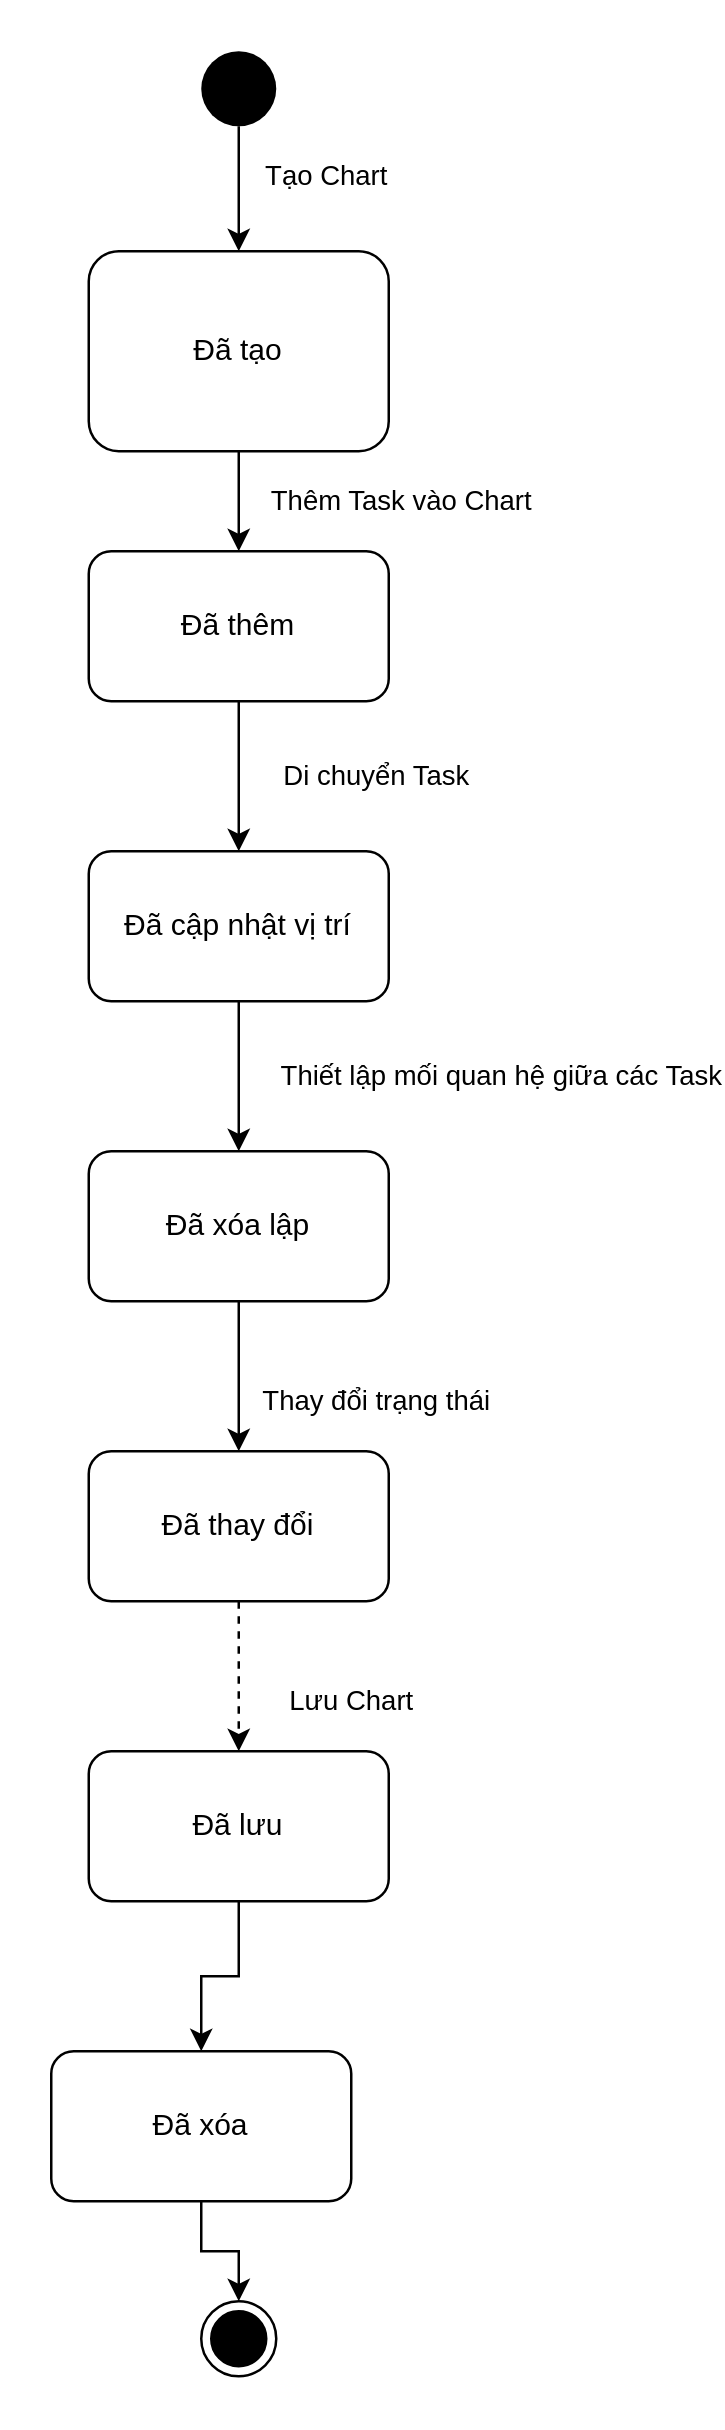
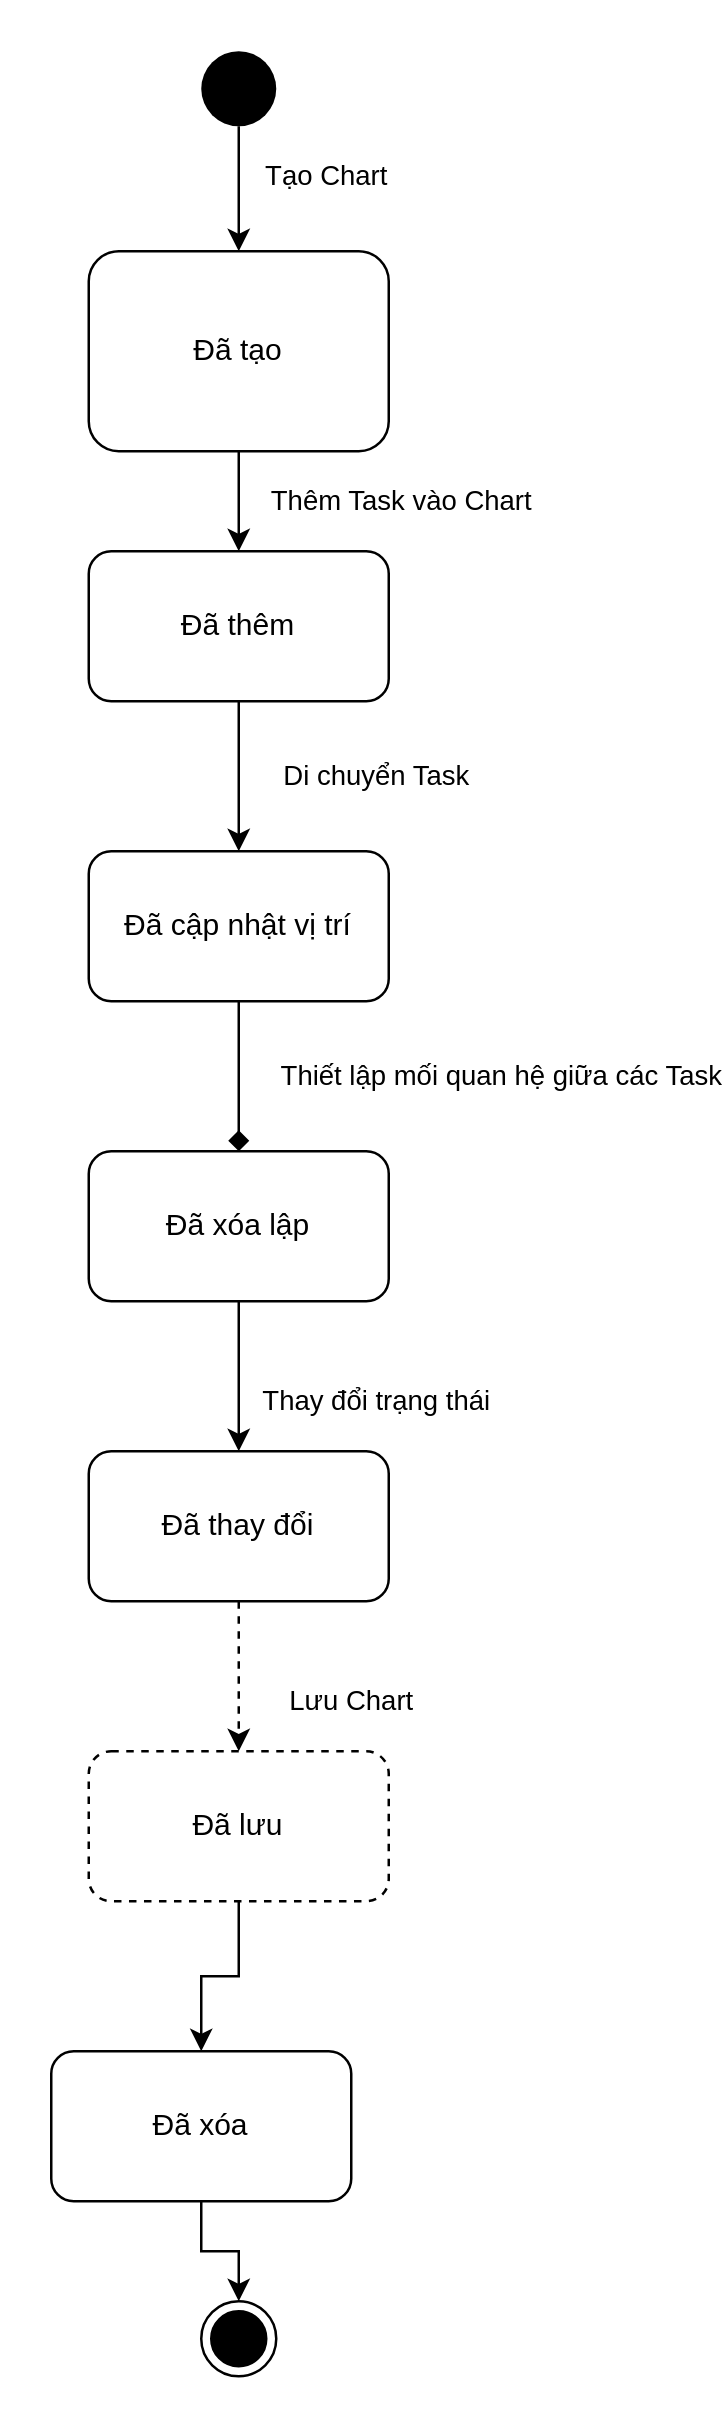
(239, 1132) -> (239, 1131)
(239, 1826) -> (239, 1826)
